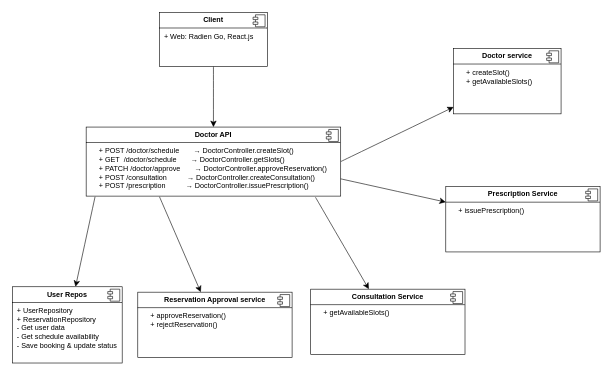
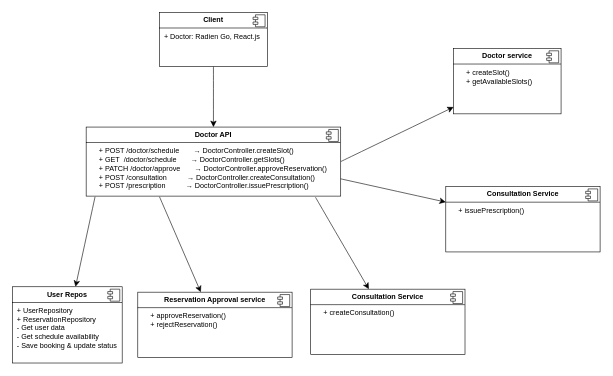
(204, 12) -> (210, 12)
(484, 186) -> (484, 186)
(348, 289) -> (352, 289)
